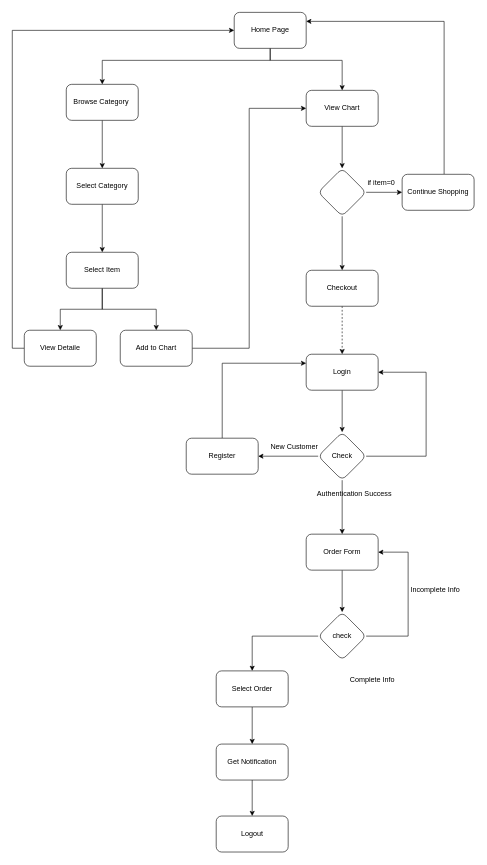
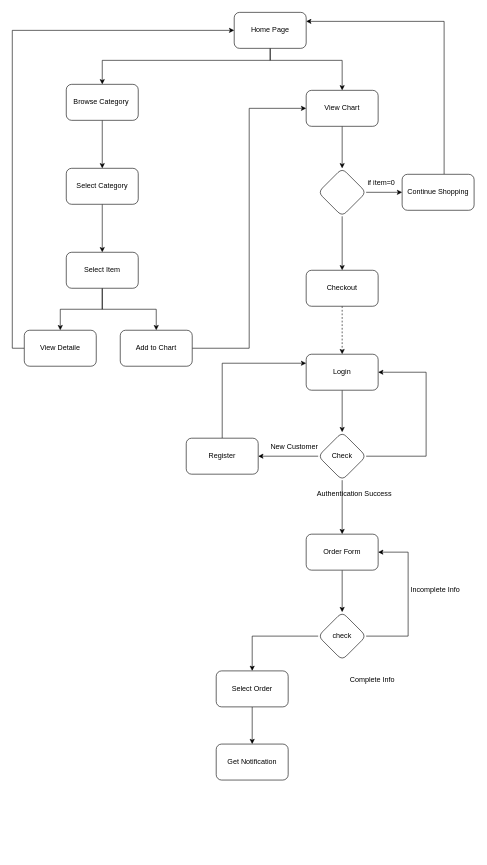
(252, 810) -> none
(252, 834) -> none
